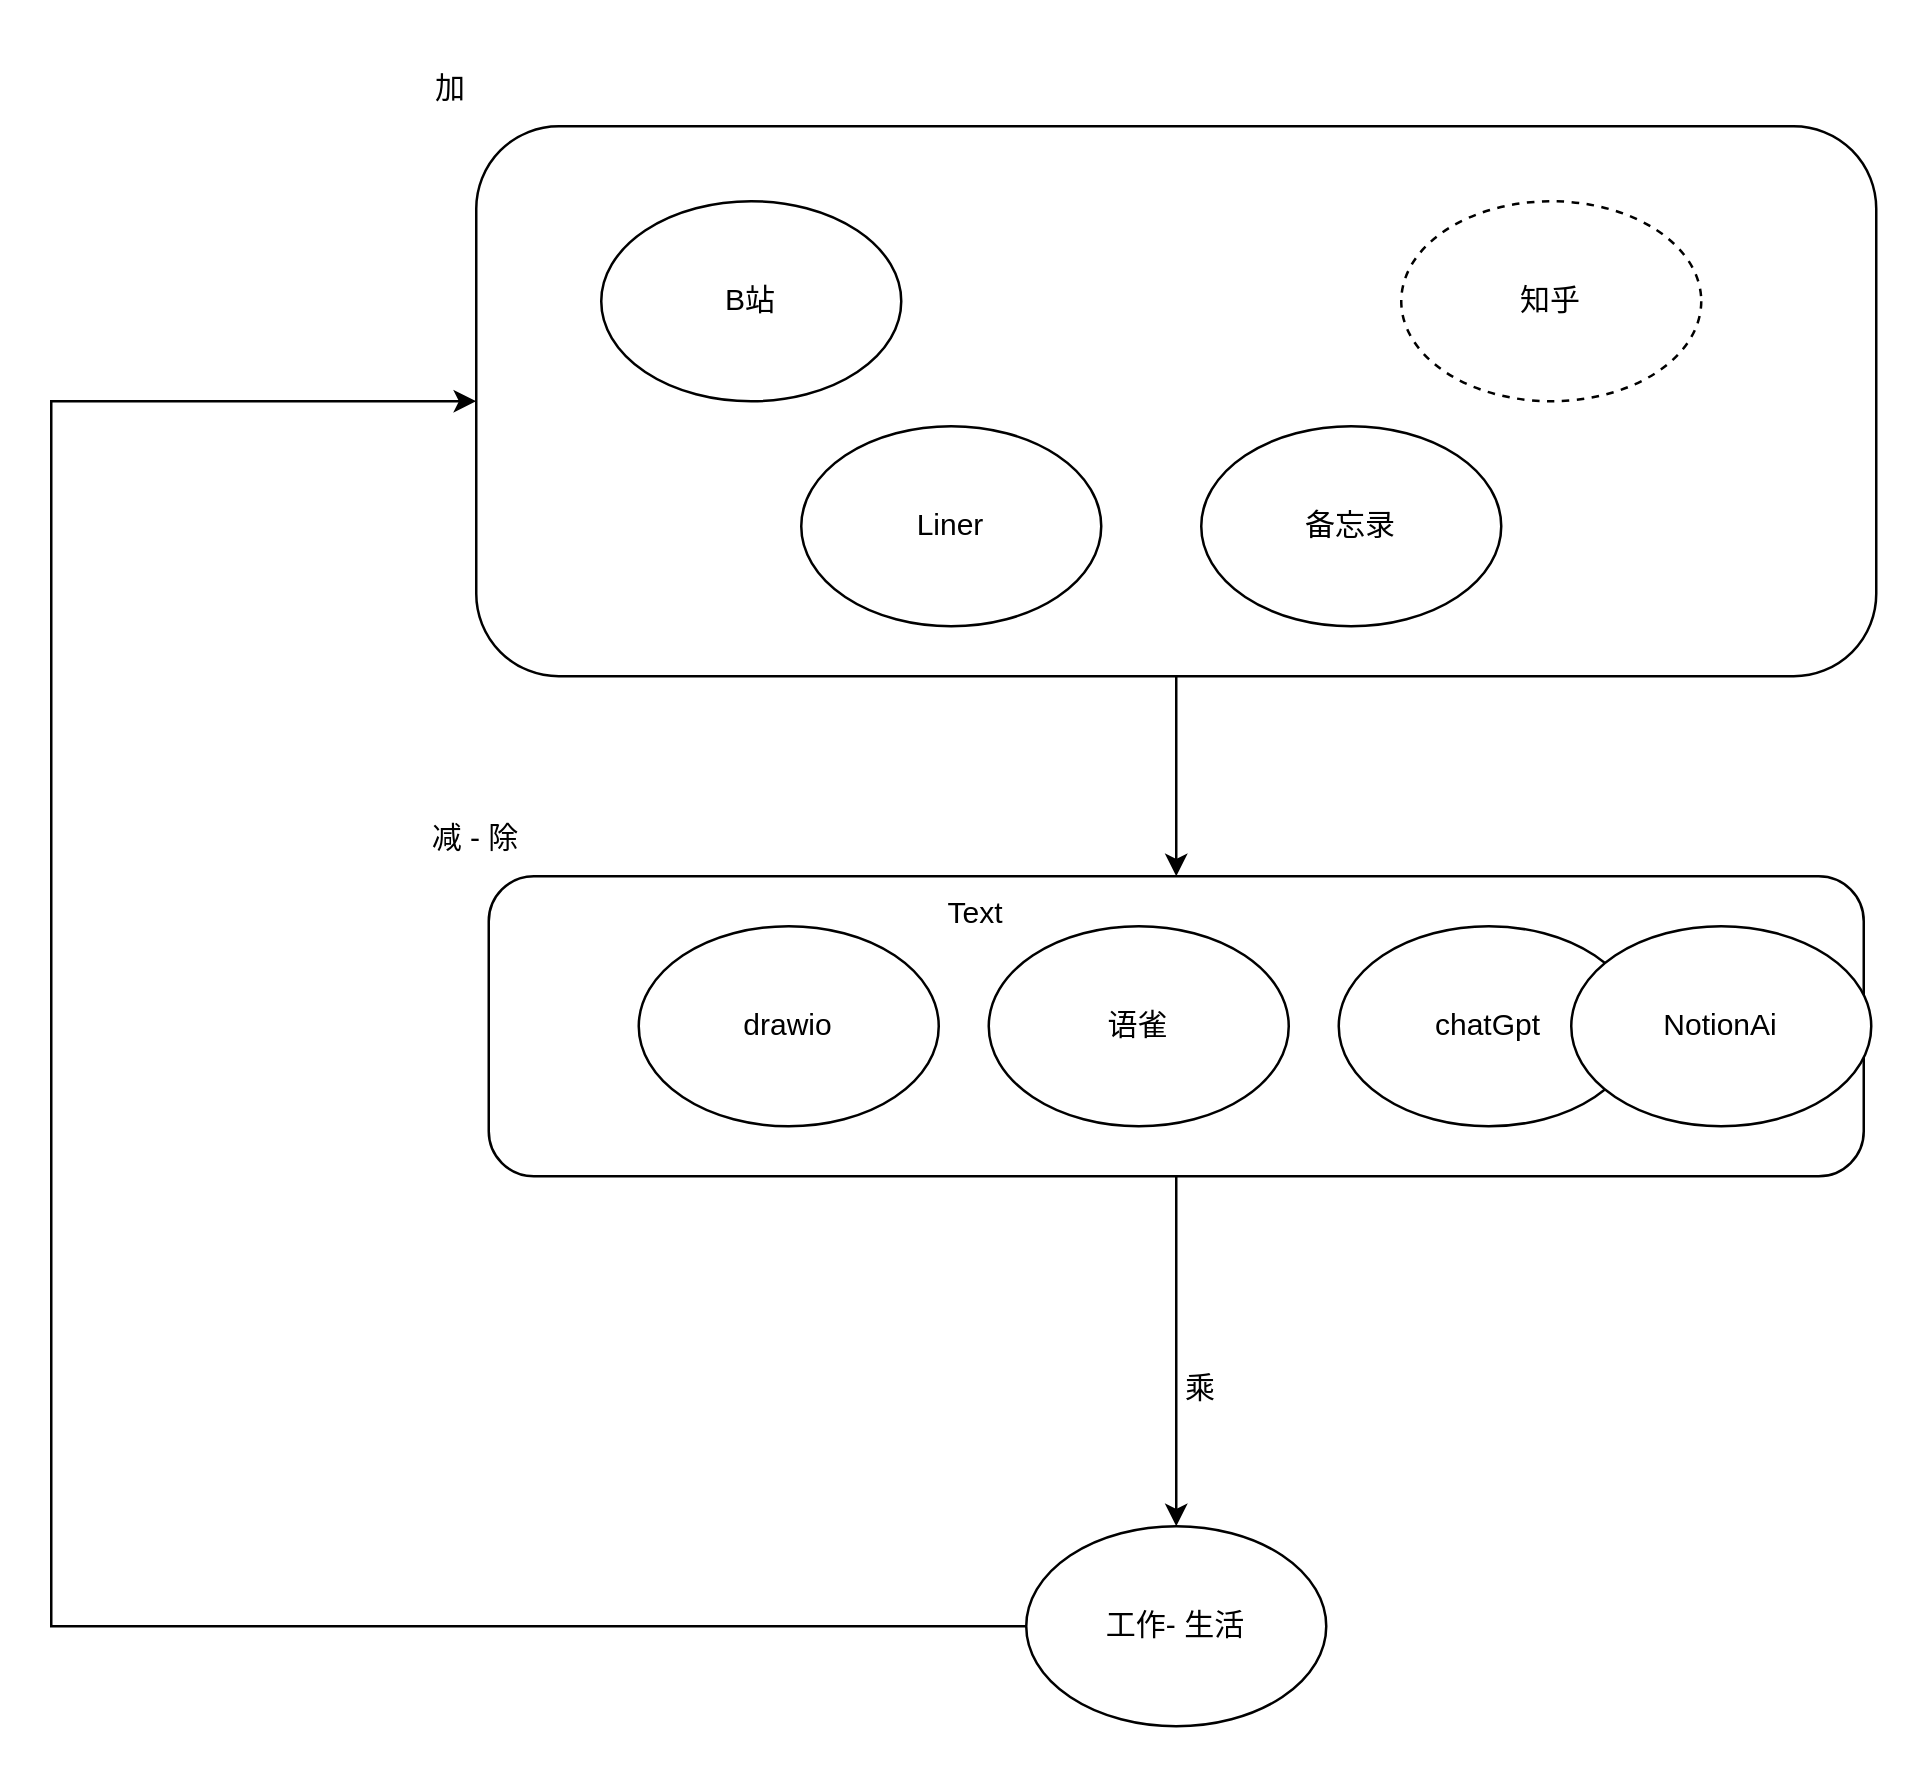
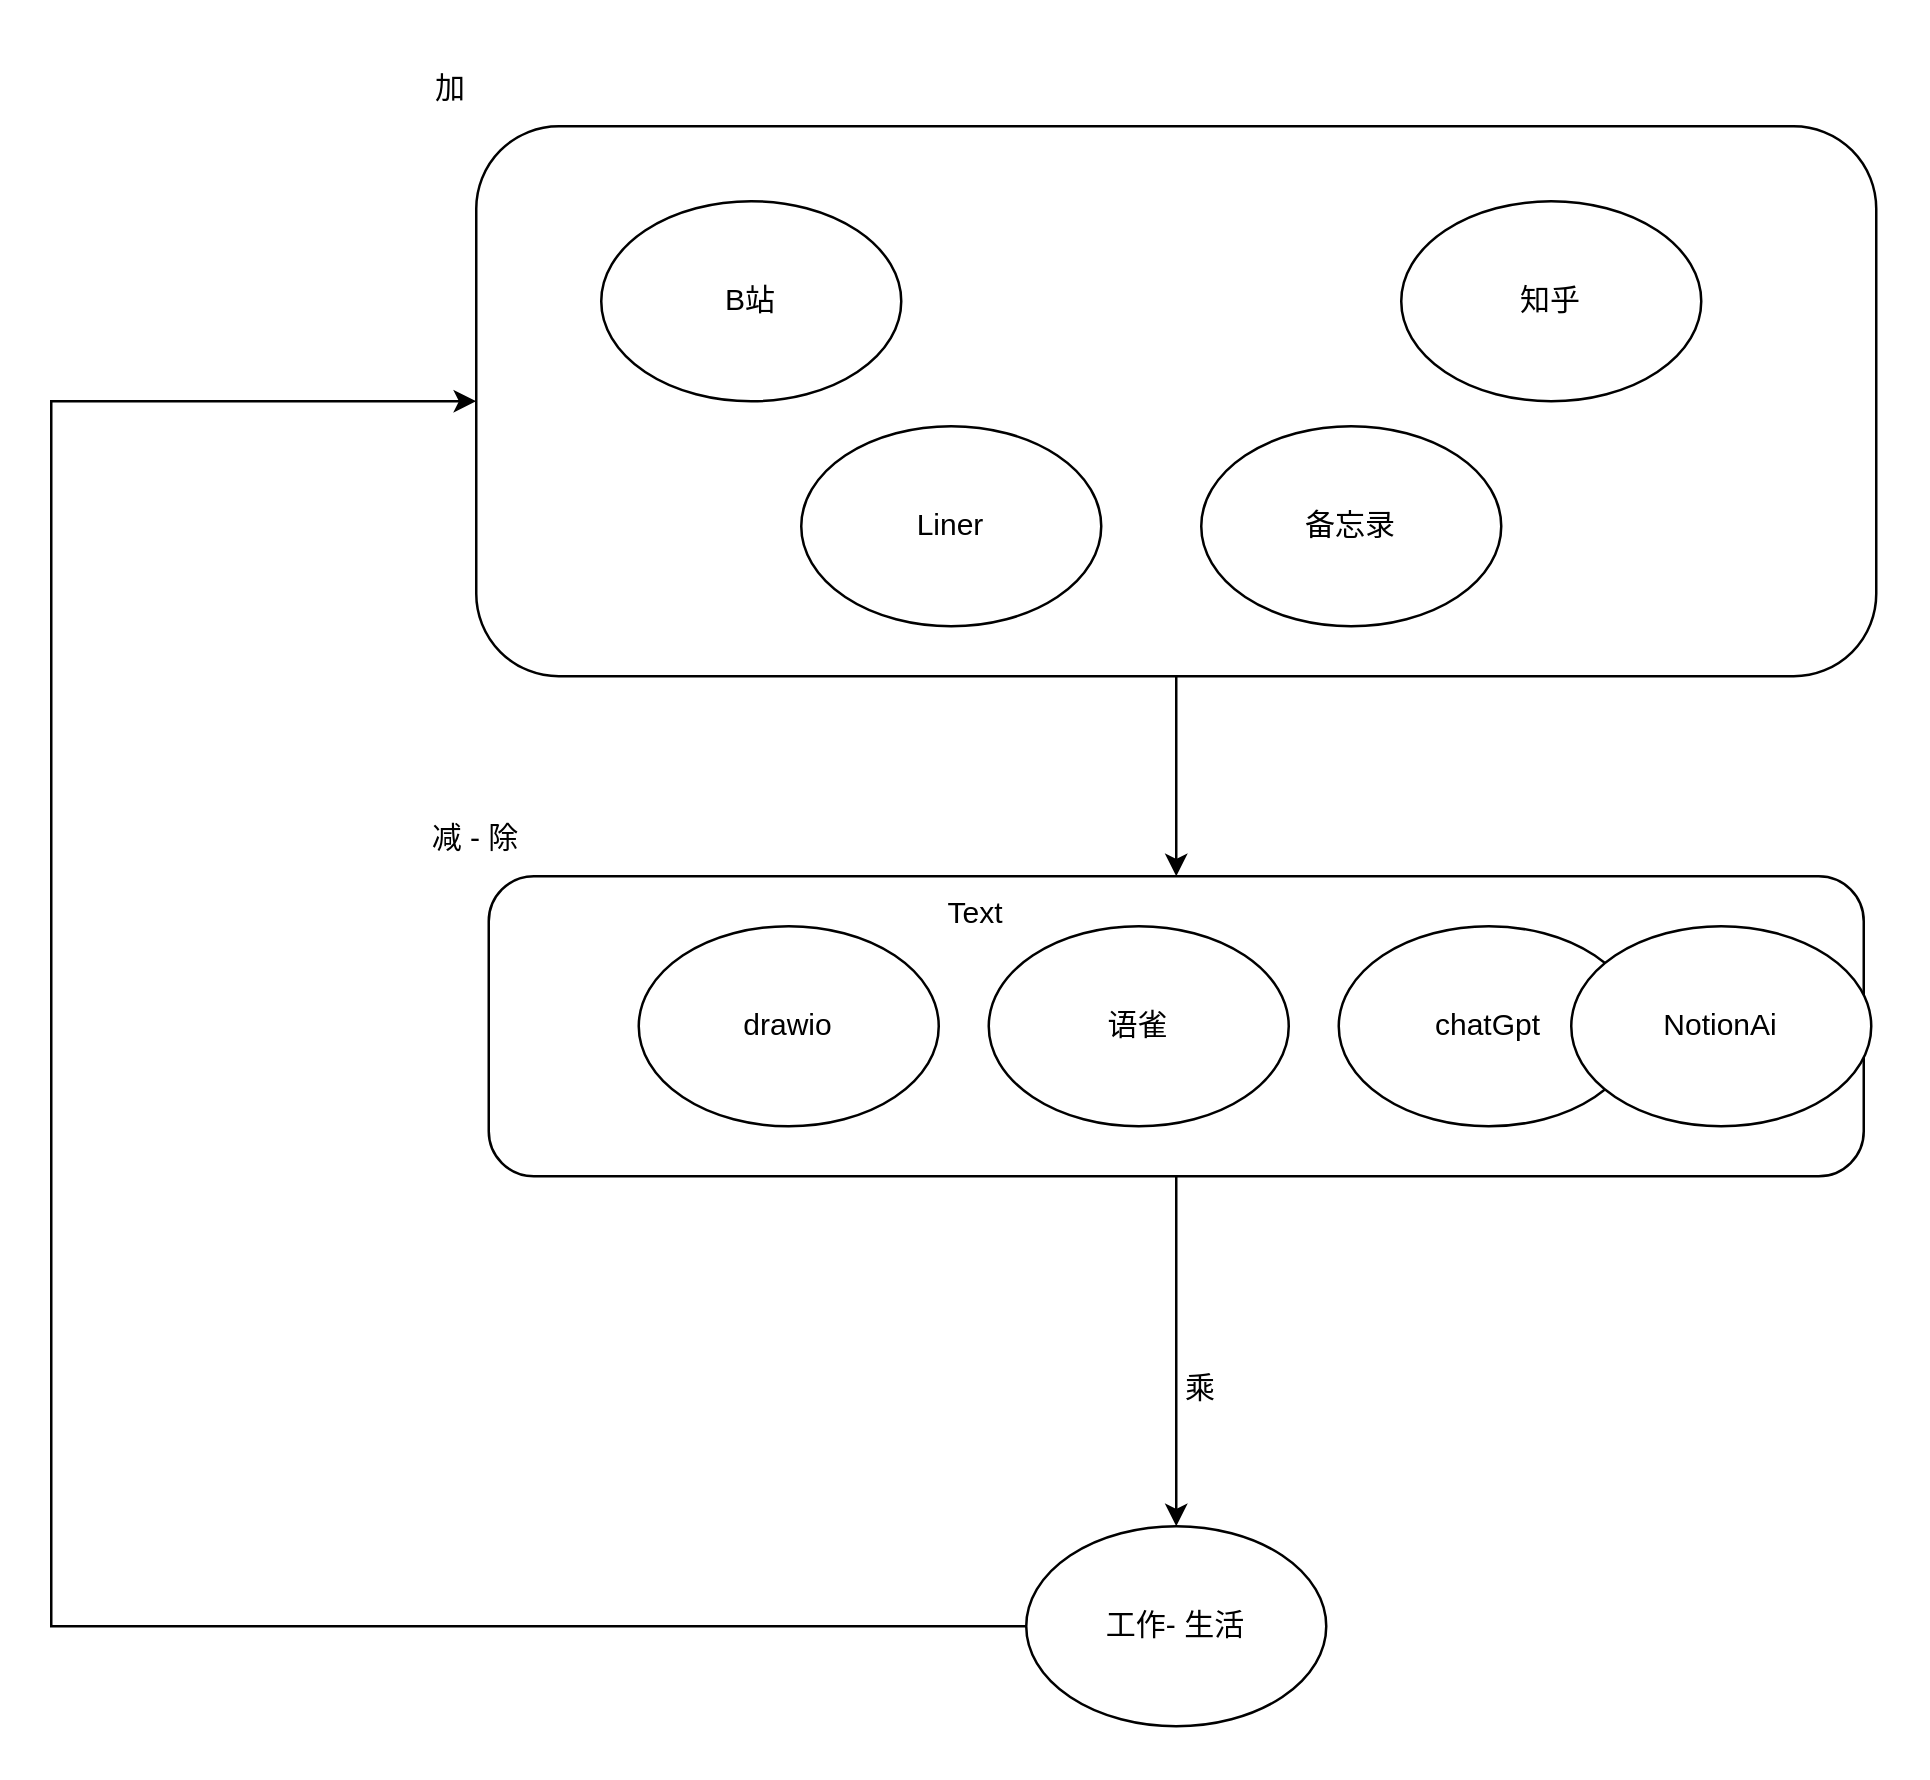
(1551, 301) -> (1551, 301)
